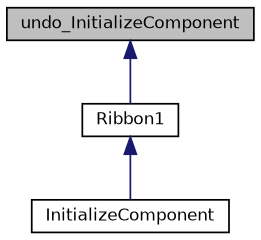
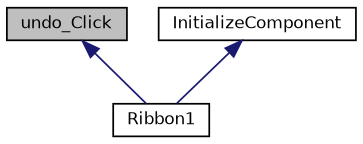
(130, 24) -> (67, 24)
(130, 177) -> (203, 78)
